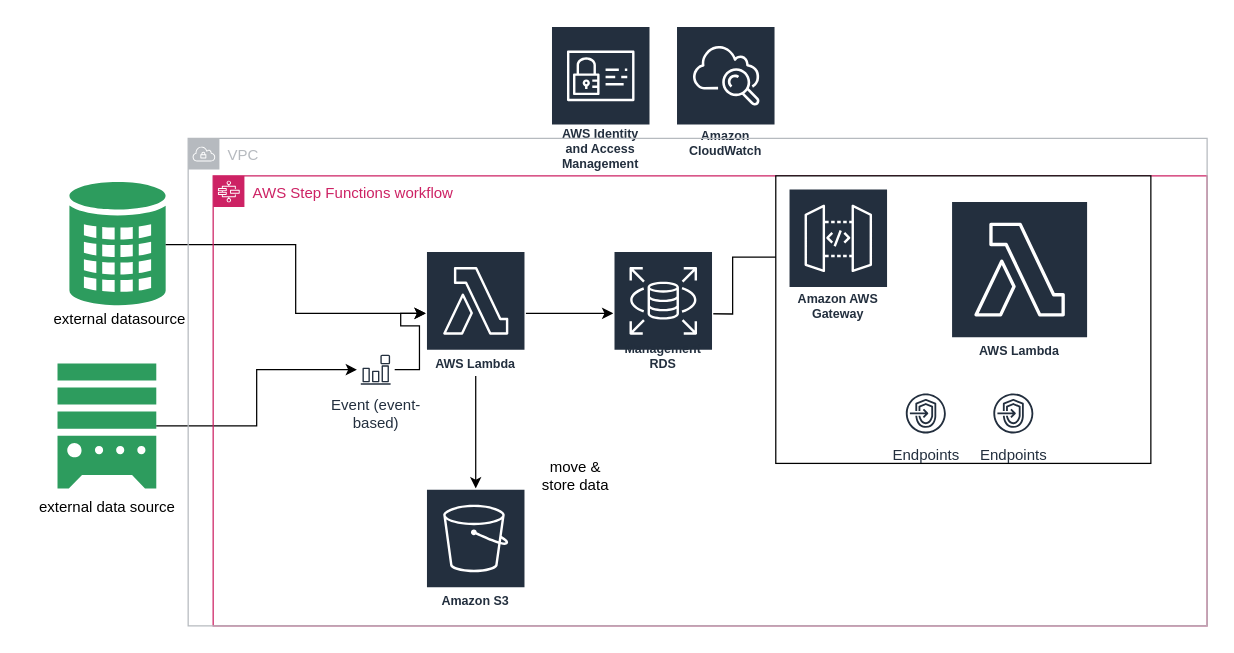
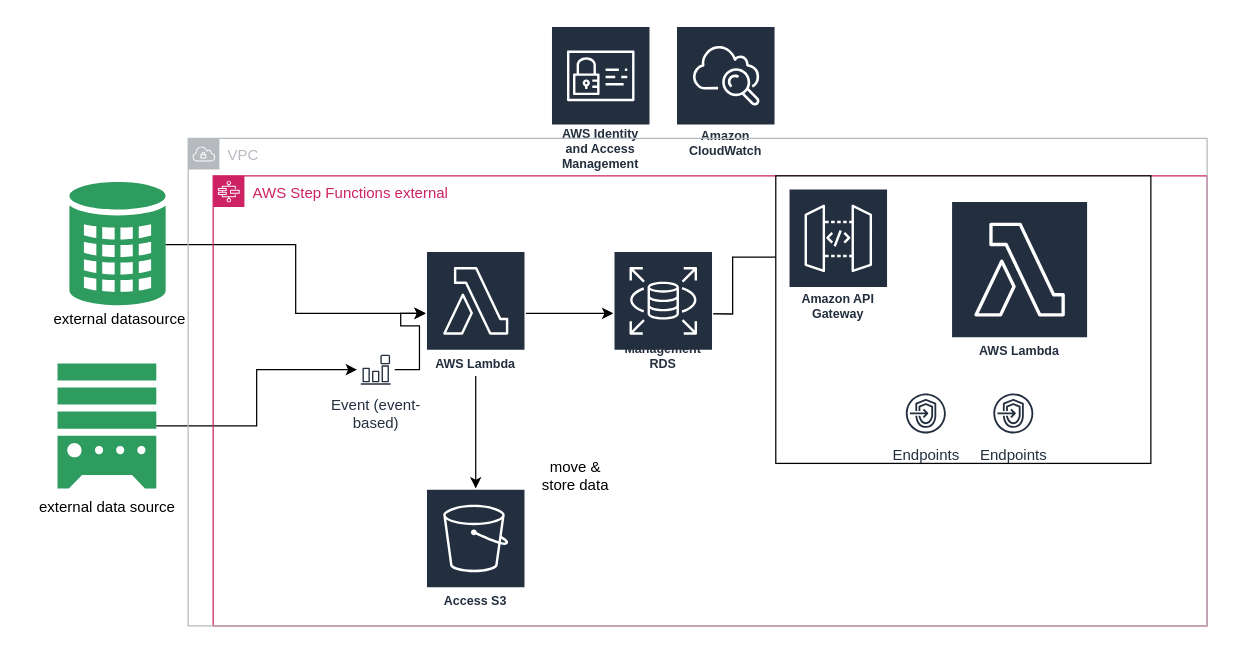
(357, 193) -> (357, 193)
(838, 306) -> (838, 306)
(476, 601) -> (476, 601)
